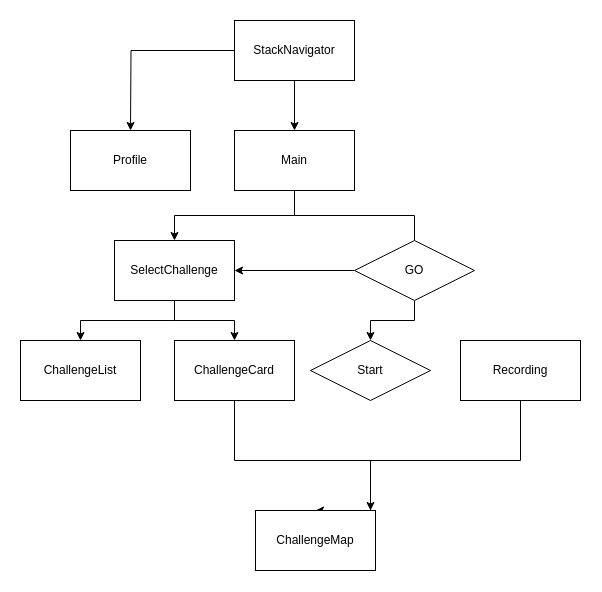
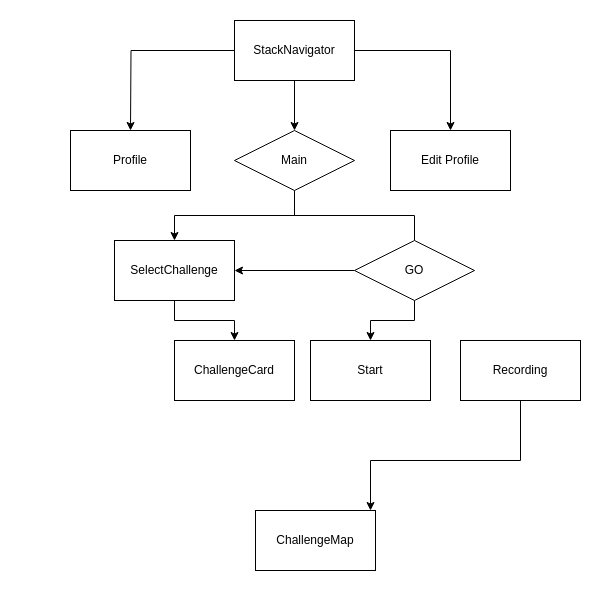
none -> (439, 51)
(295, 161) -> (295, 161)
none -> (451, 161)
(121, 321) -> none
(81, 371) -> none
(371, 371) -> (371, 371)
(272, 461) -> none
